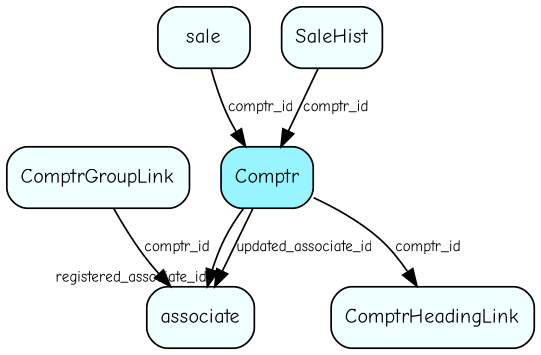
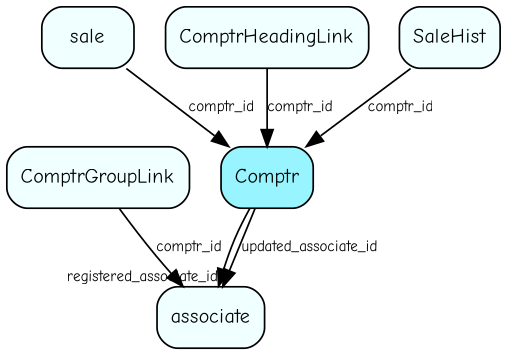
(366, 228) -> (267, 99)
